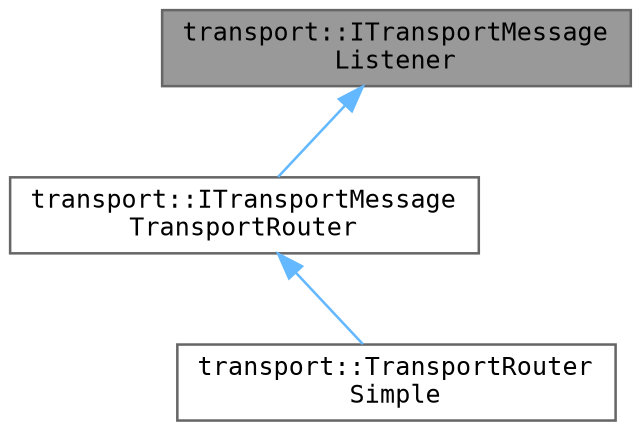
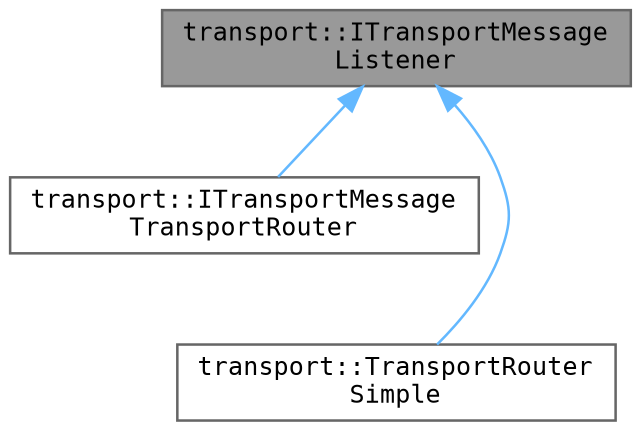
(329, 308) -> (508, 228)
